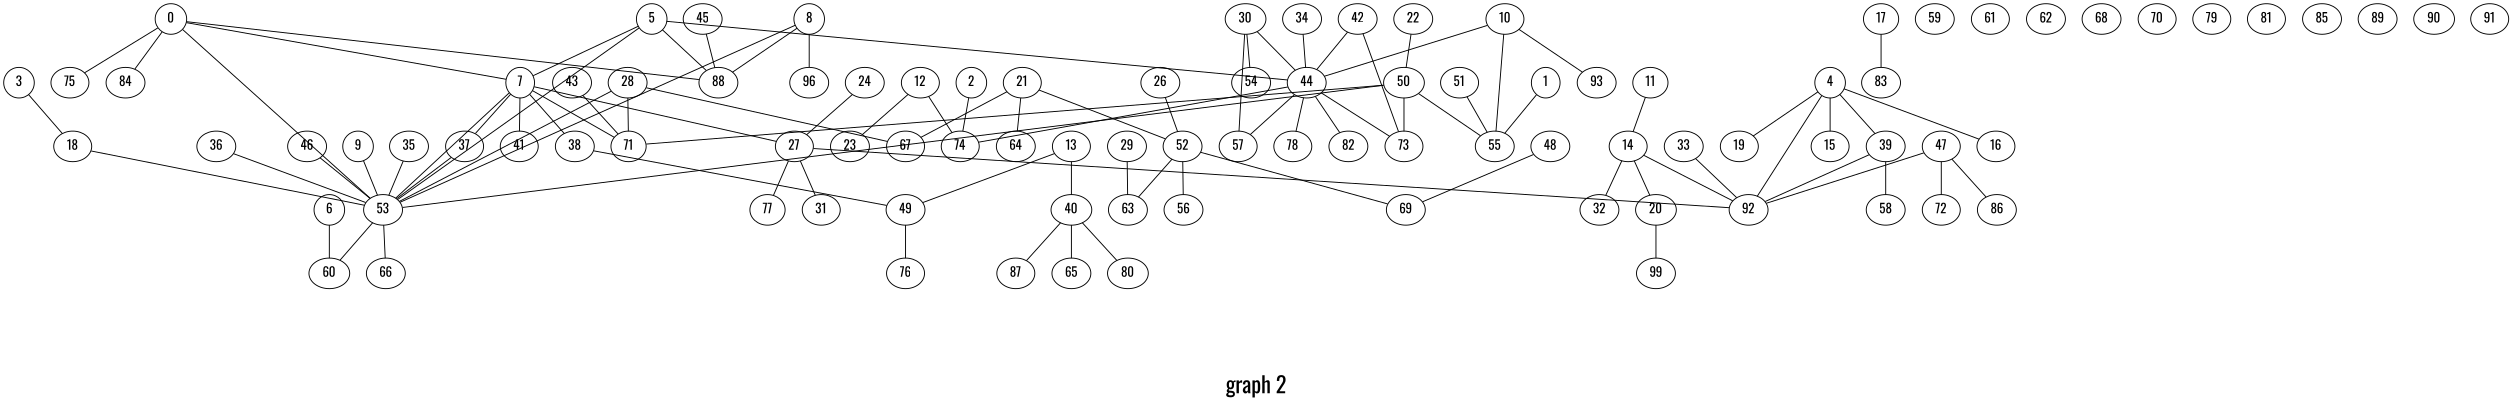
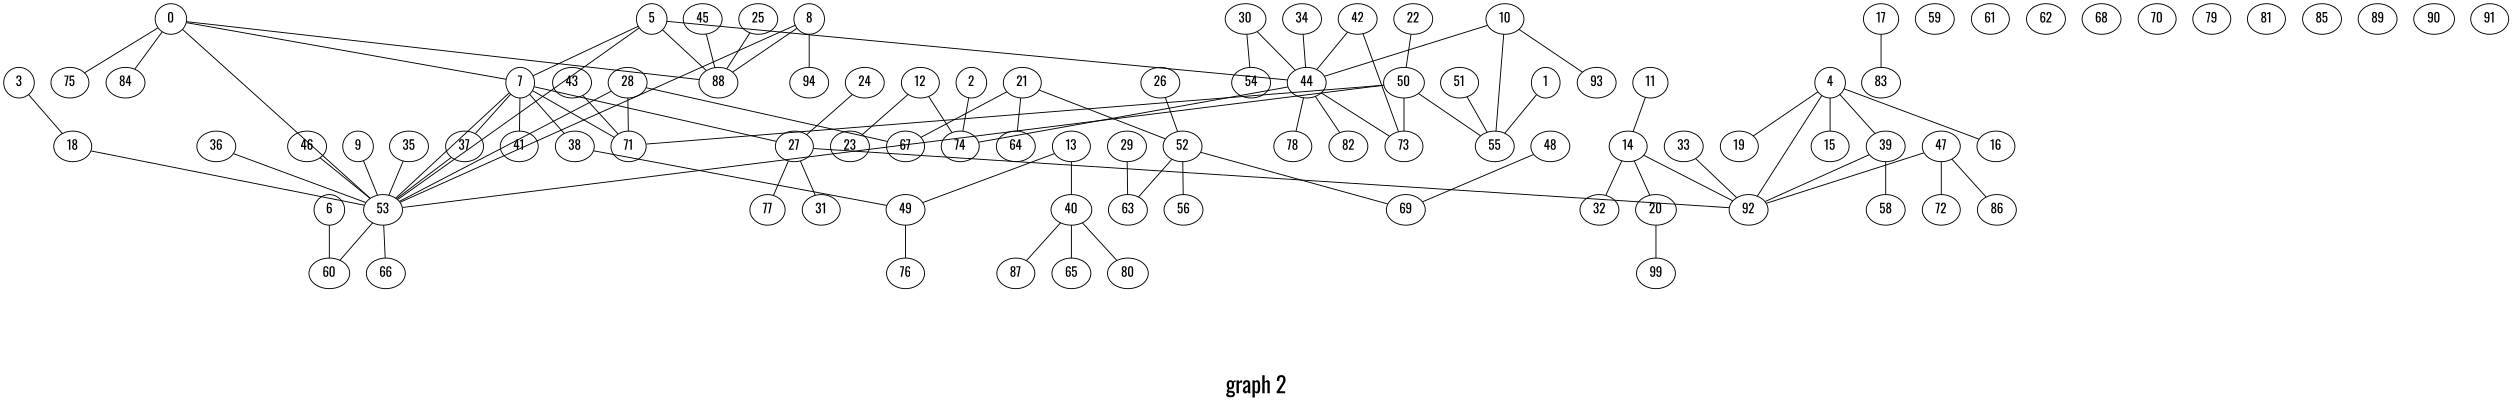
none -> (758, 19)
(809, 83) -> (809, 83)
(1238, 146) -> none
